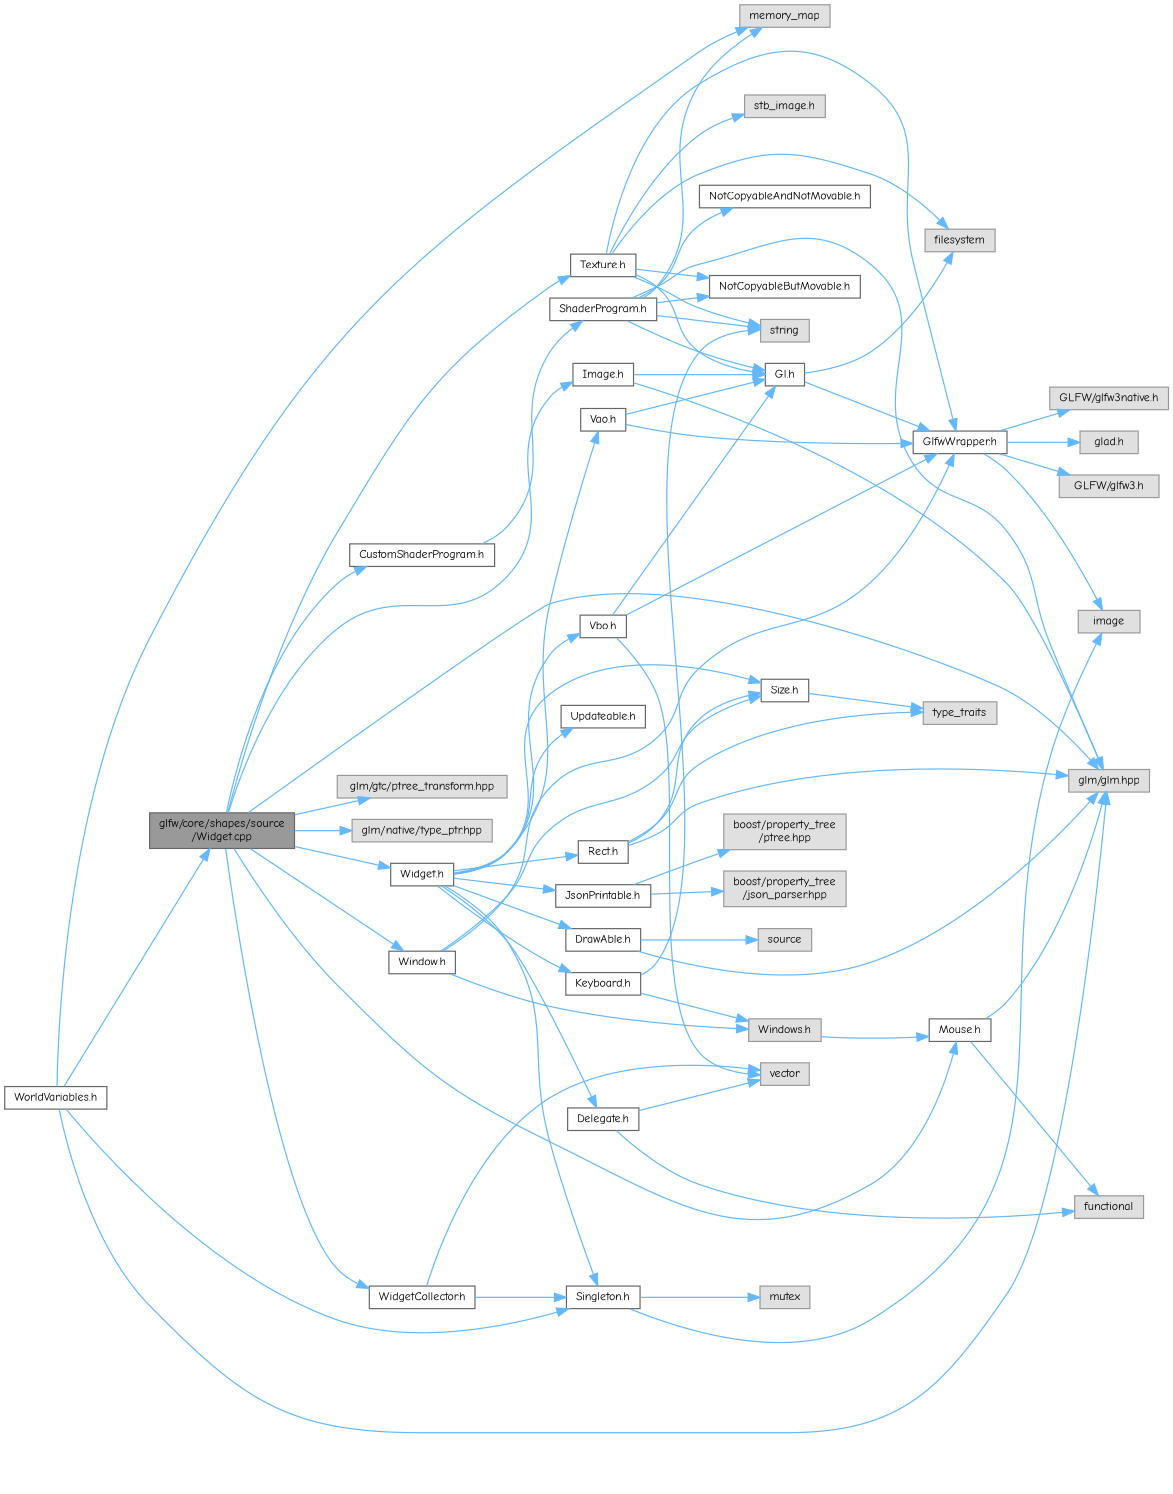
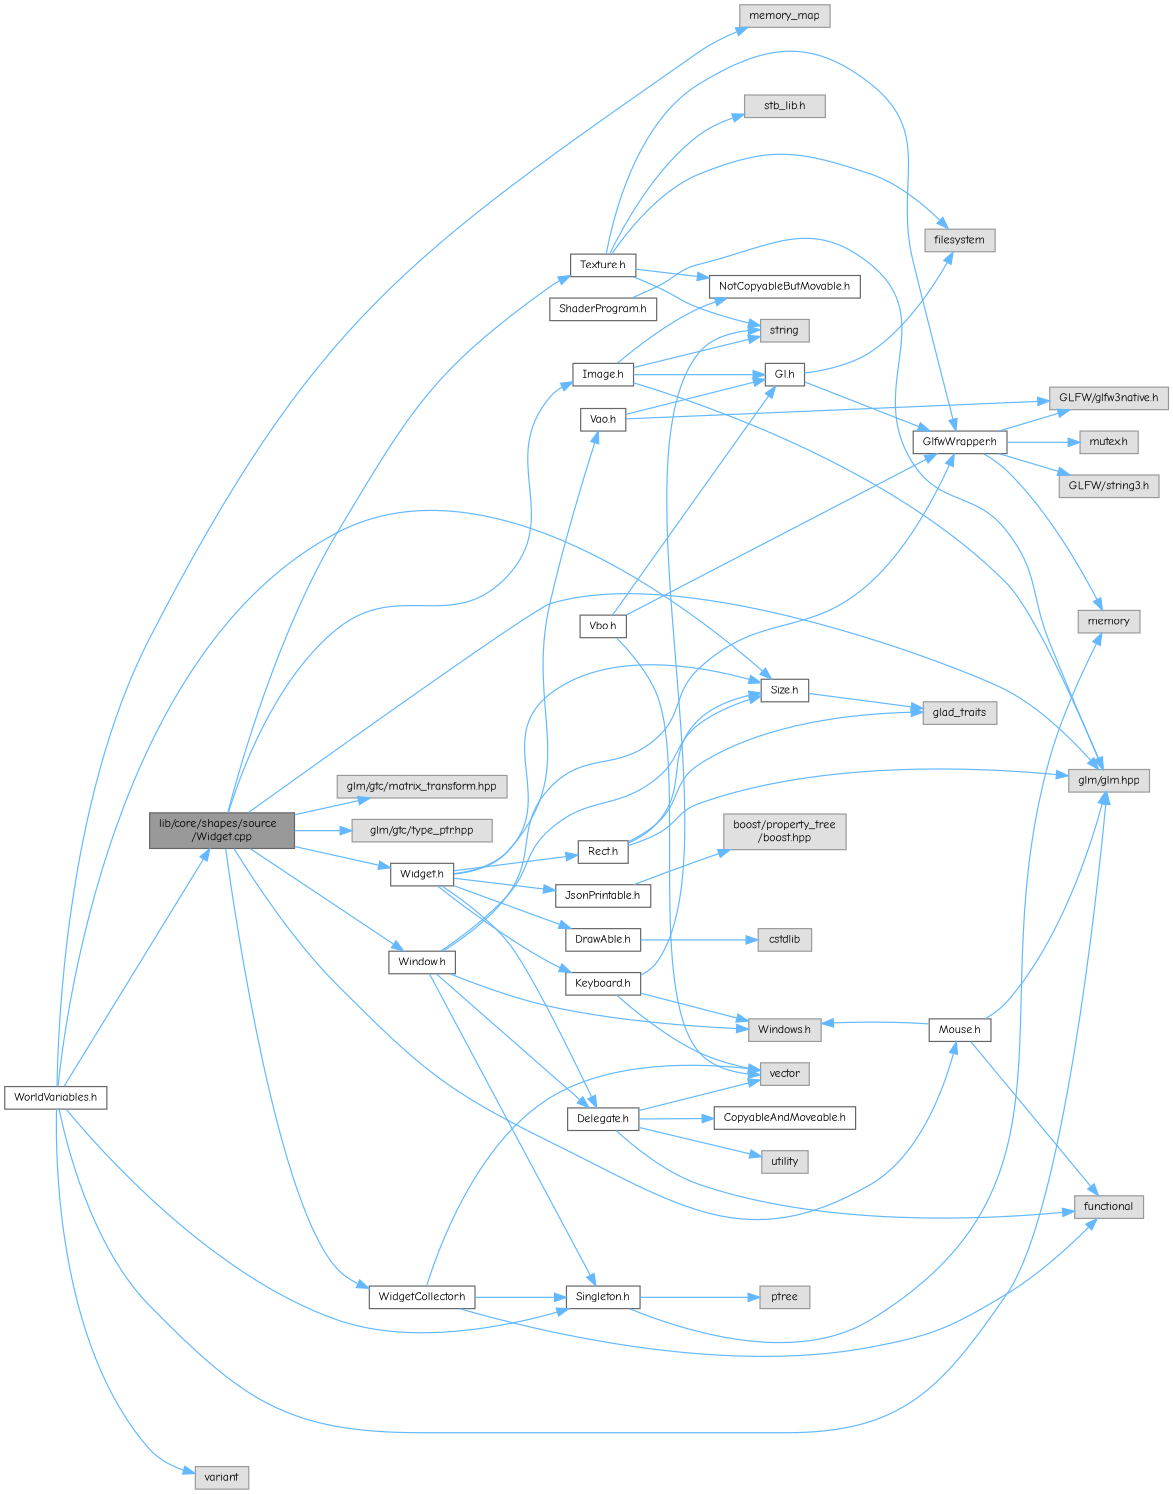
(785, 106) -> (785, 106)
(680, 167) -> none
(785, 197) -> none
(677, 300) -> (664, 328)
(703, 321) -> (688, 354)
(684, 335) -> none
(682, 346) -> none
(763, 441) -> (832, 410)
(1109, 442) -> (1109, 442)
(1109, 486) -> (1109, 486)
(422, 555) -> none
none -> (268, 582)
(1109, 622) -> (1109, 622)
(531, 699) -> none
(960, 713) -> (960, 713)
(603, 717) -> none
(422, 787) -> (422, 787)
(222, 831) -> (222, 831)
(422, 831) -> (422, 831)
(785, 832) -> (785, 832)
(785, 889) -> none
(785, 940) -> (785, 940)
(888, 955) -> none
none -> (508, 1037)
(869, 1038) -> (881, 1022)
none -> (678, 1041)
(539, 1067) -> (518, 1140)
none -> (785, 1118)
none -> (785, 1162)
(785, 1297) -> (785, 1297)
none -> (790, 1355)
none -> (222, 1478)
